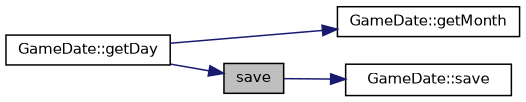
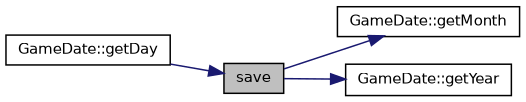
(246, 37) -> (327, 55)
(429, 80) -> (429, 80)
